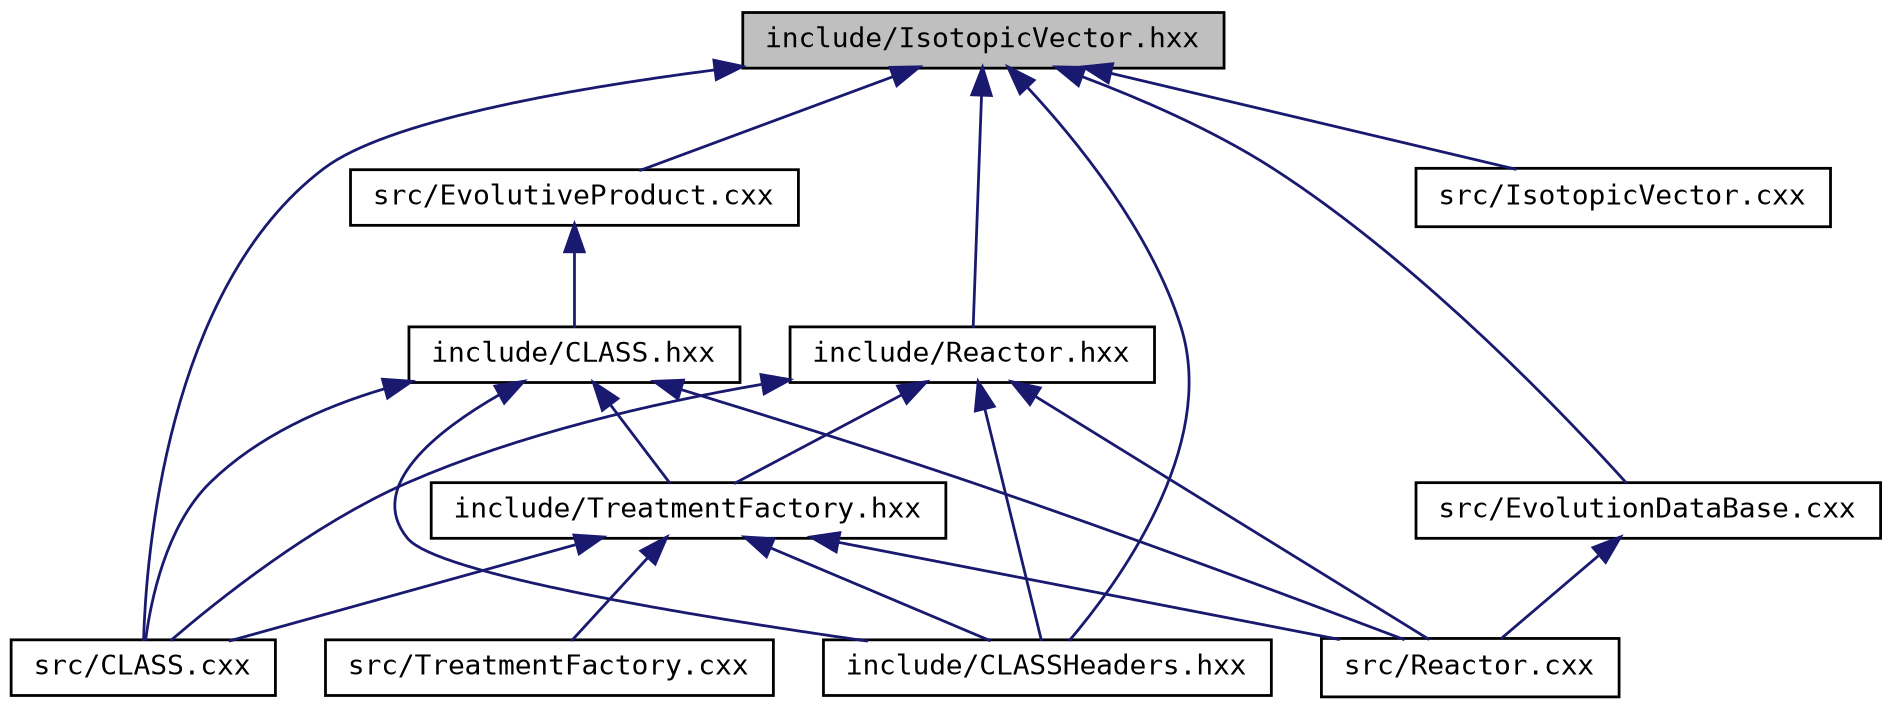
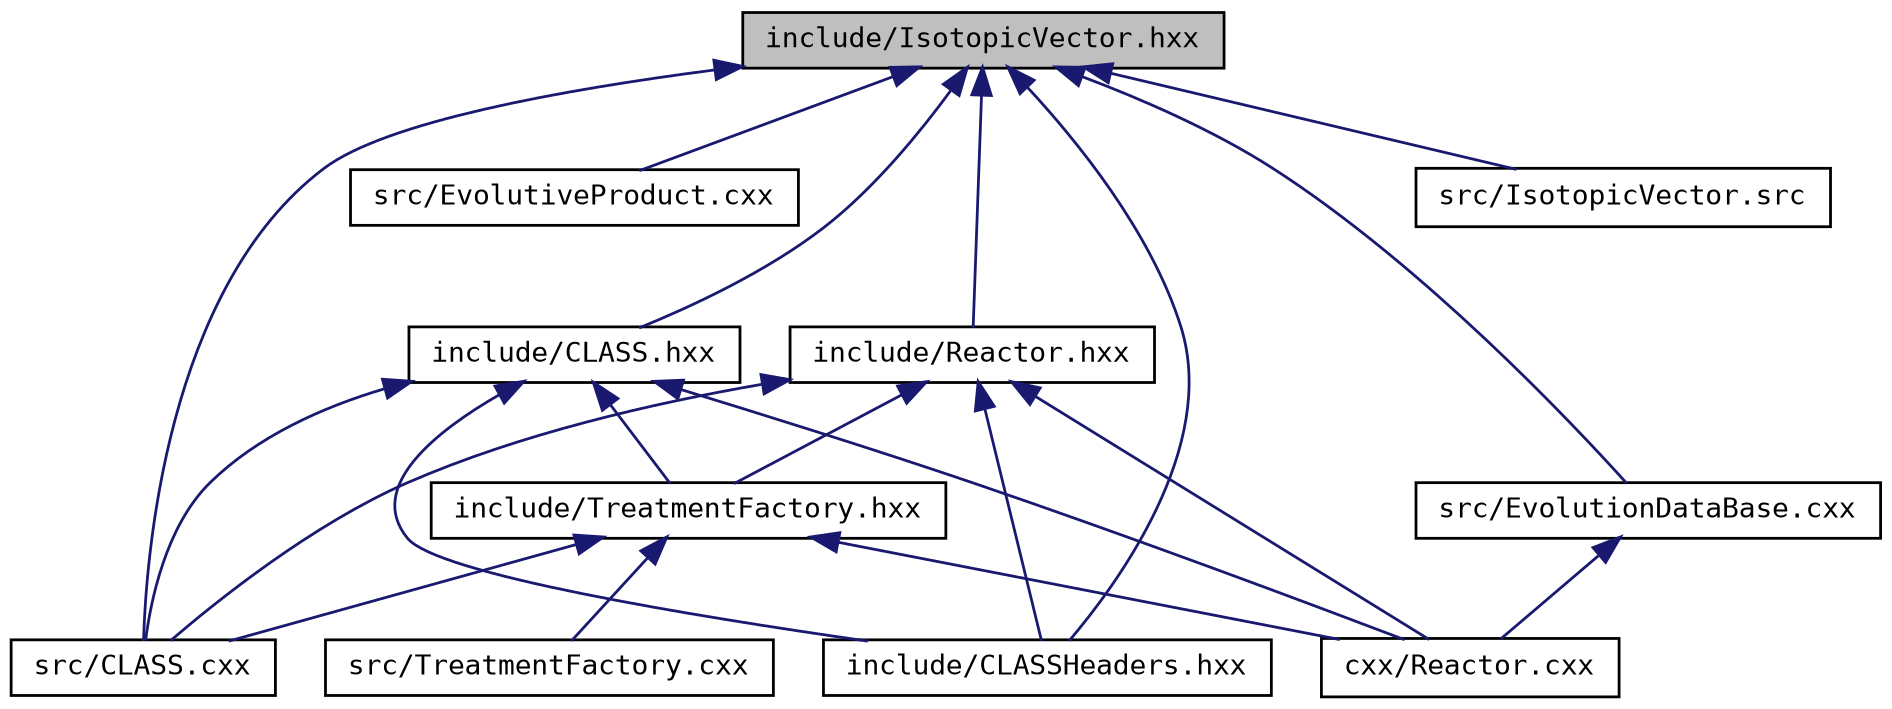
(1623, 198) -> (1623, 198)
(574, 290) -> (814, 234)
(881, 594) -> none
(1470, 668) -> (1470, 668)
